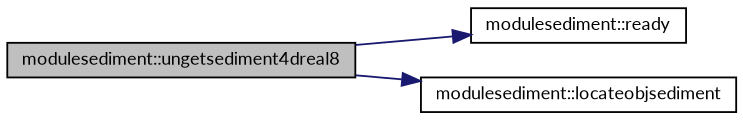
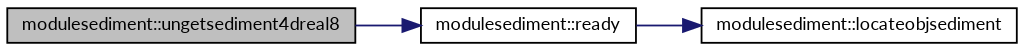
(379, 77) -> (660, 26)
